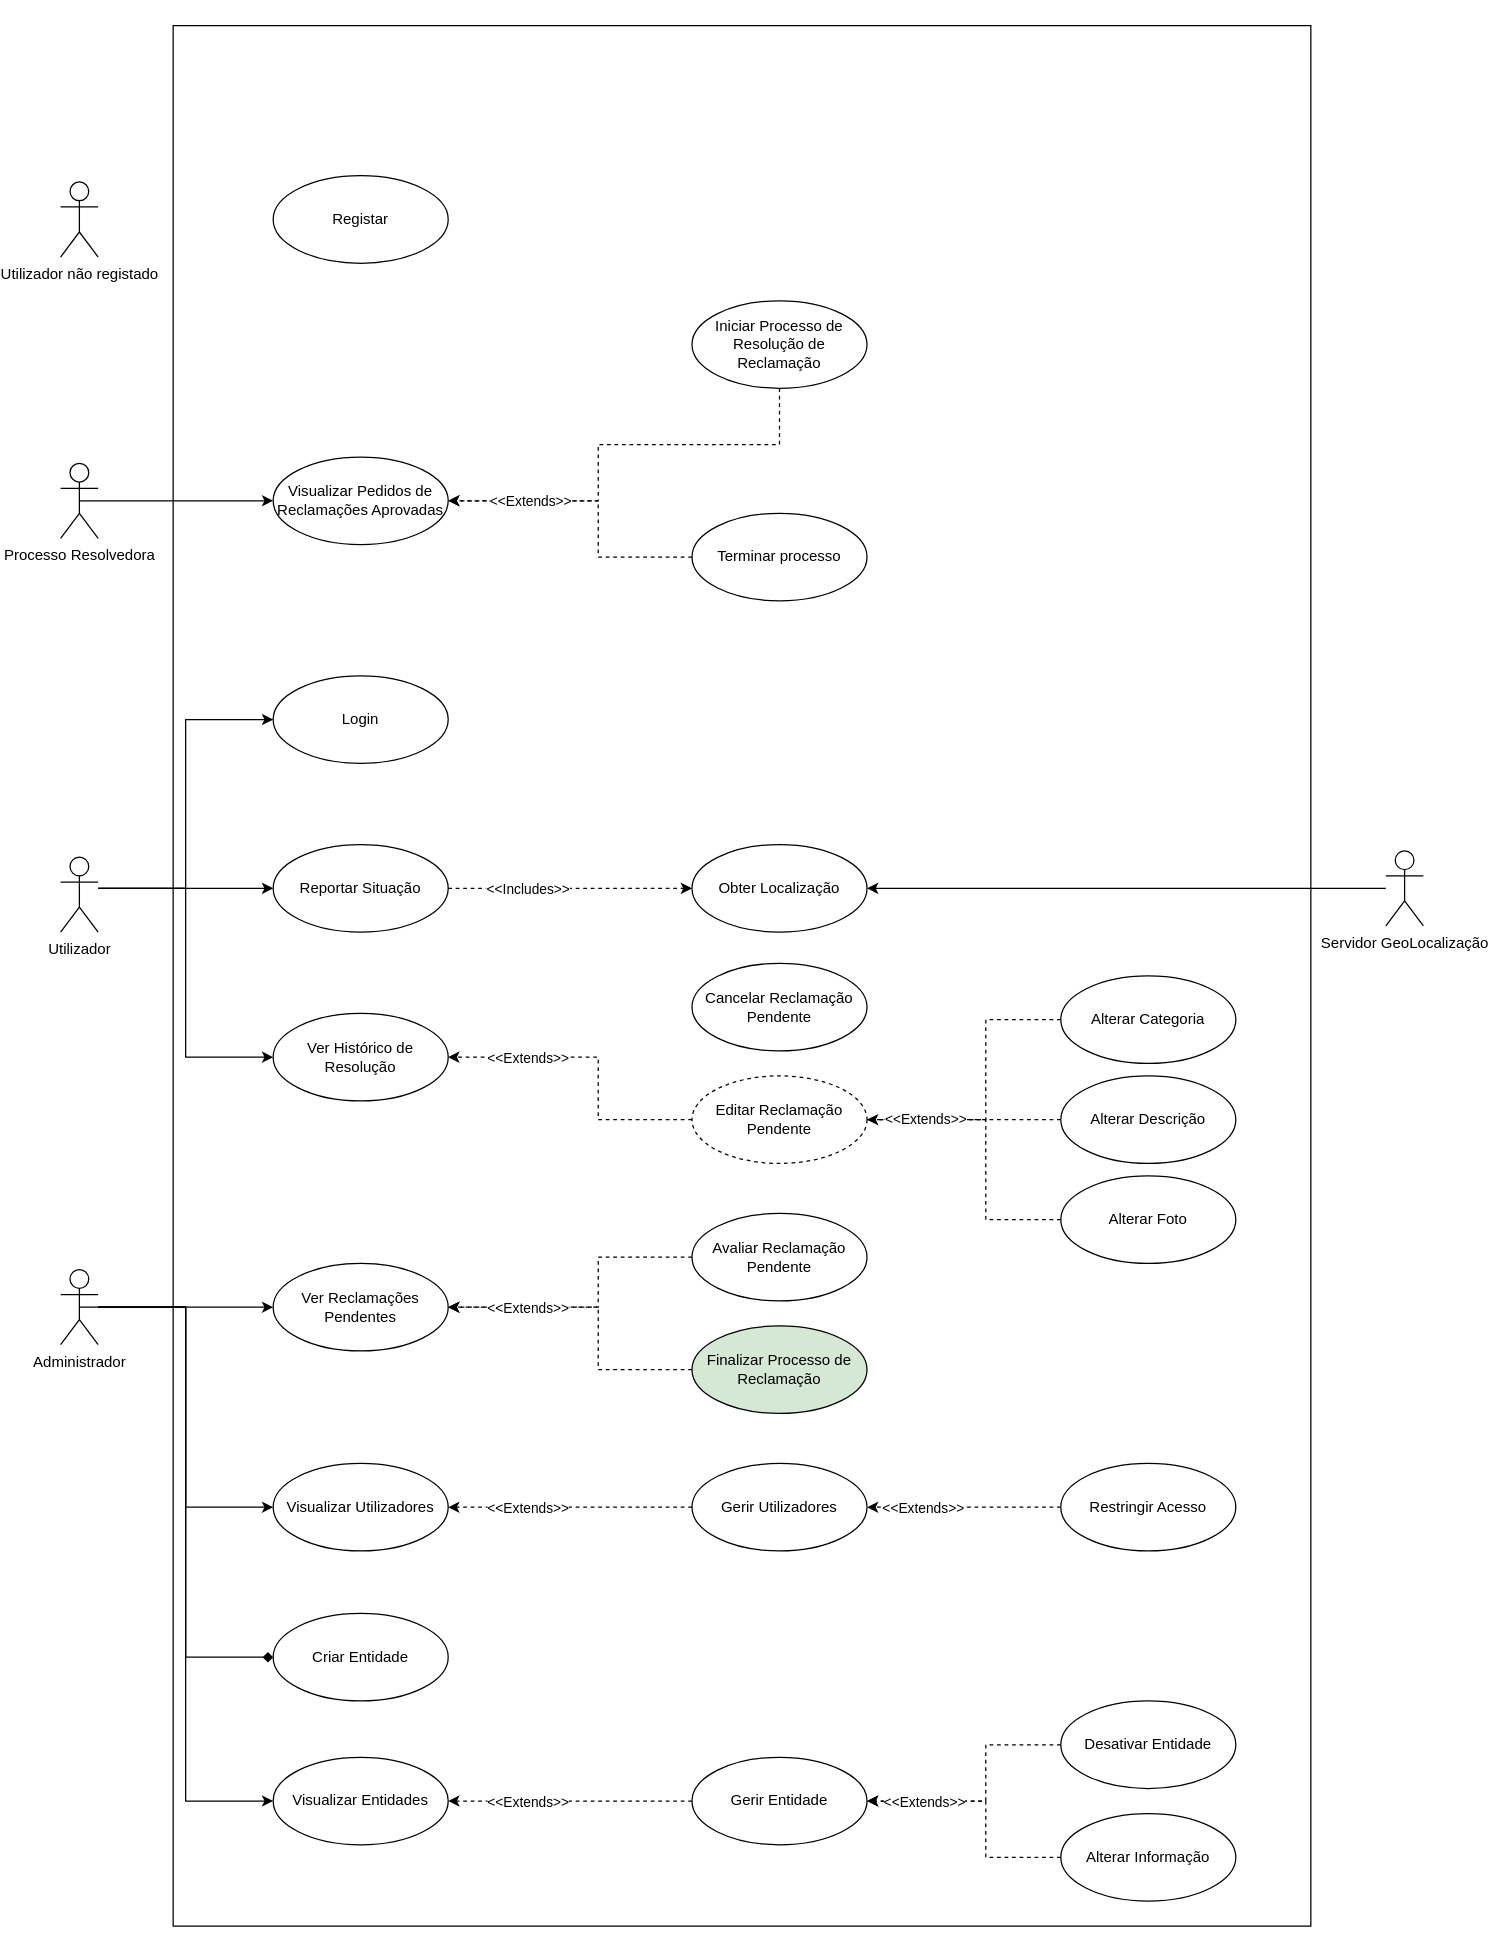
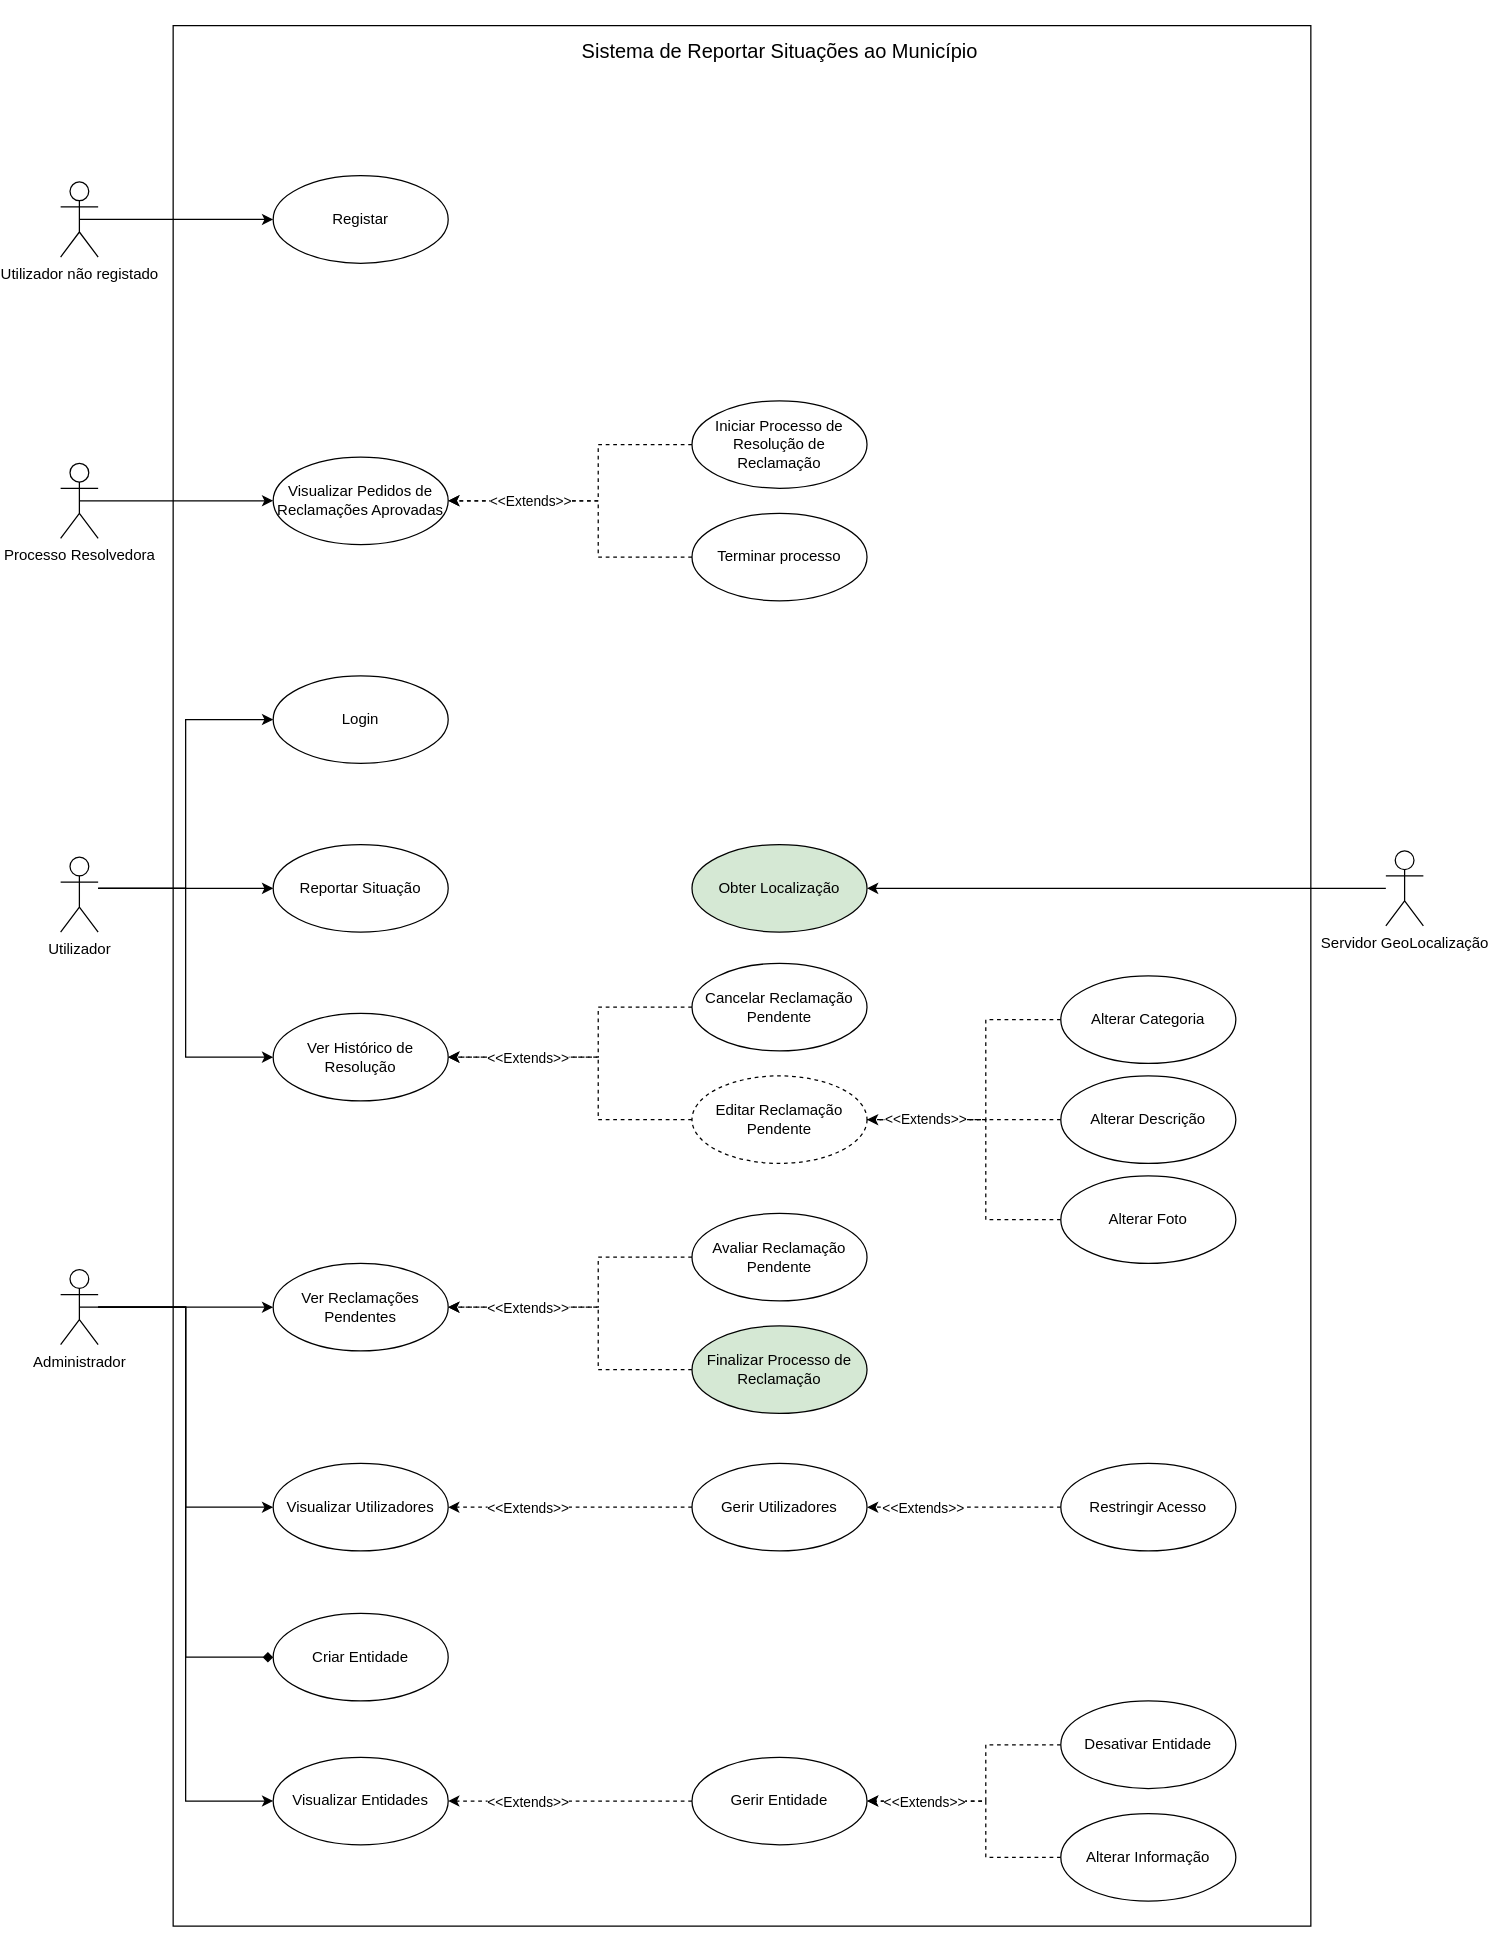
none -> (779, 51)
none -> (174, 219)
(779, 344) -> (779, 444)
(566, 888) -> none
(779, 888) -> (779, 888)
none -> (622, 1007)
